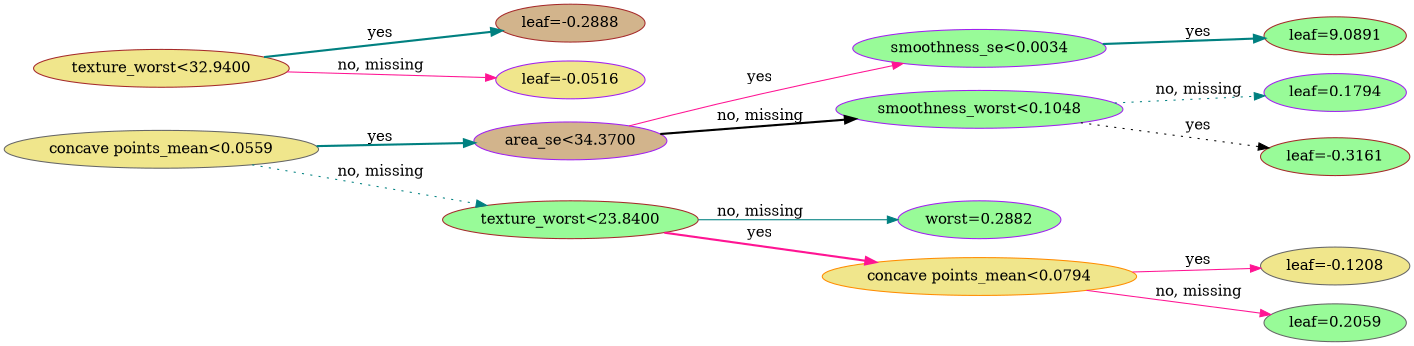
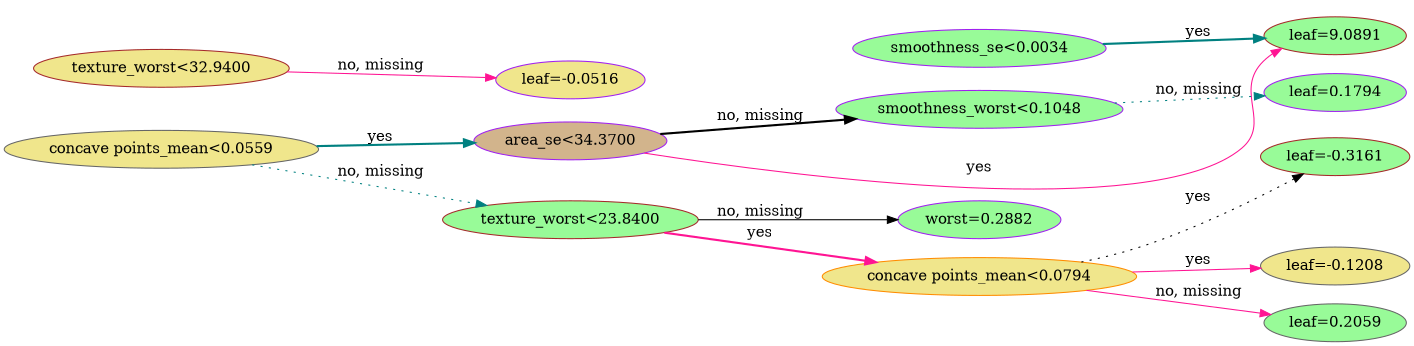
(570, 23) -> none
(761, 94) -> (998, 188)
(1170, 135) -> (1190, 228)
(793, 220) -> (793, 220)
